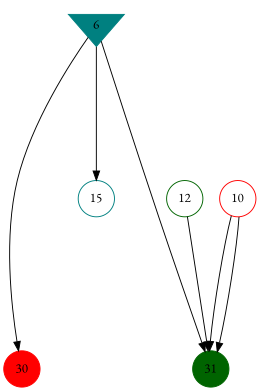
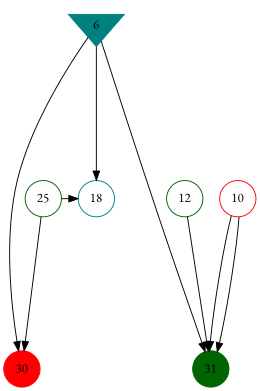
none -> (43, 199)
(96, 199) -> (96, 199)
